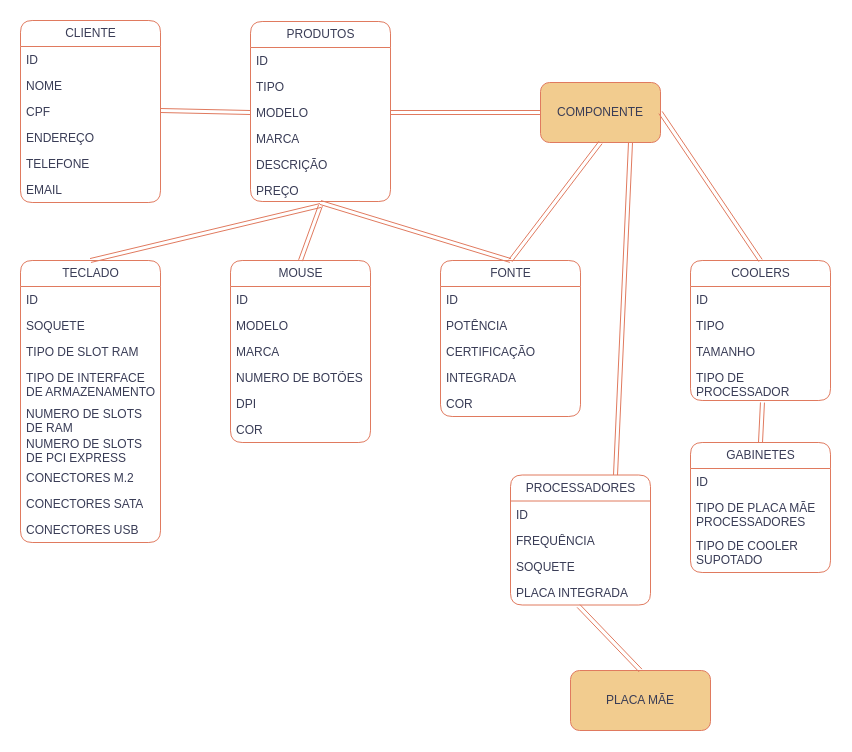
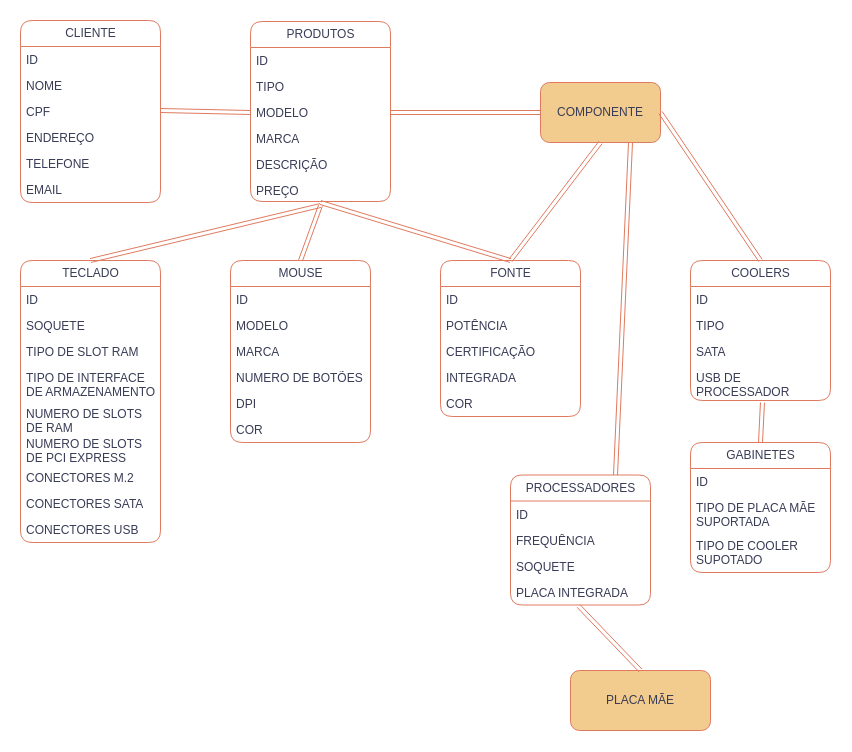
(720, 353) -> (710, 353)
(757, 379) -> (754, 379)
(762, 516) -> (762, 516)
